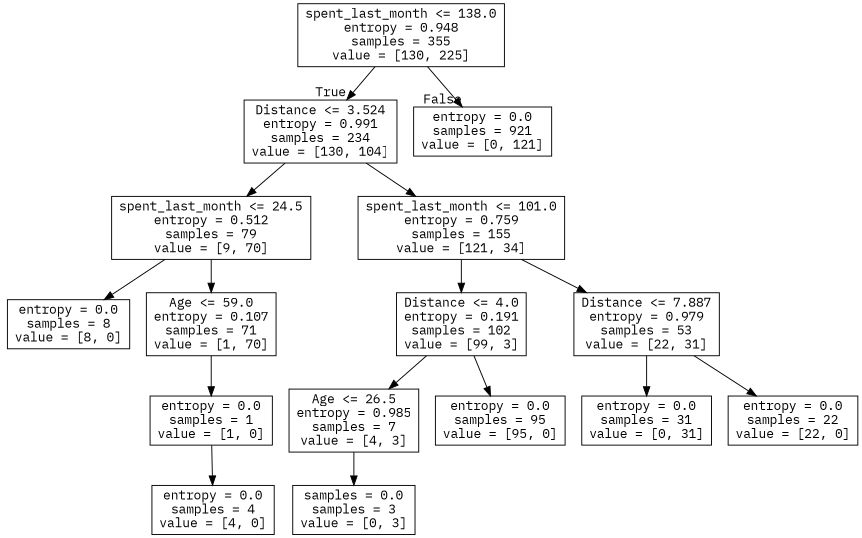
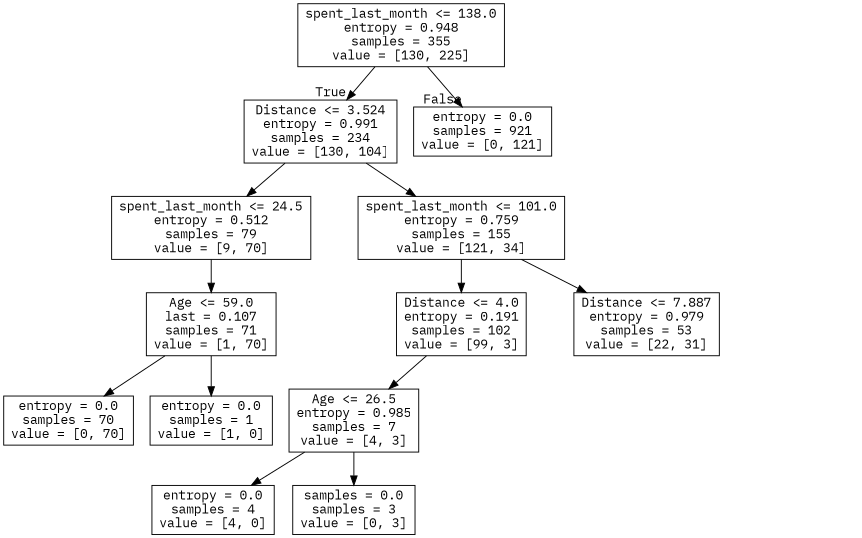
(69, 324) -> none
(211, 324) -> (211, 324)
none -> (69, 421)
(500, 421) -> none
(647, 421) -> none
(793, 421) -> none
(212, 461) -> (282, 466)
